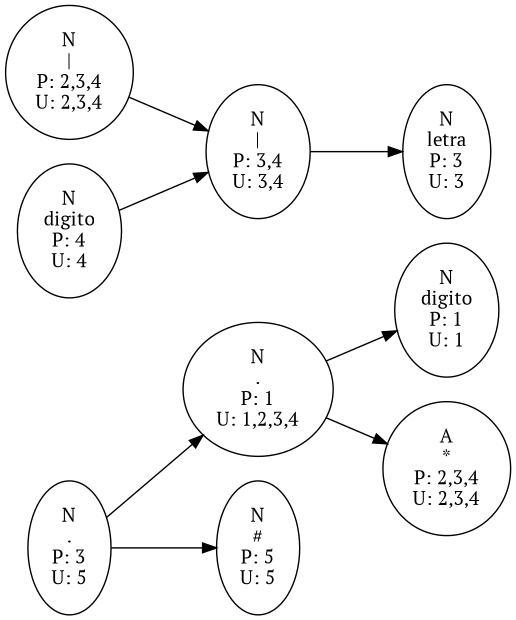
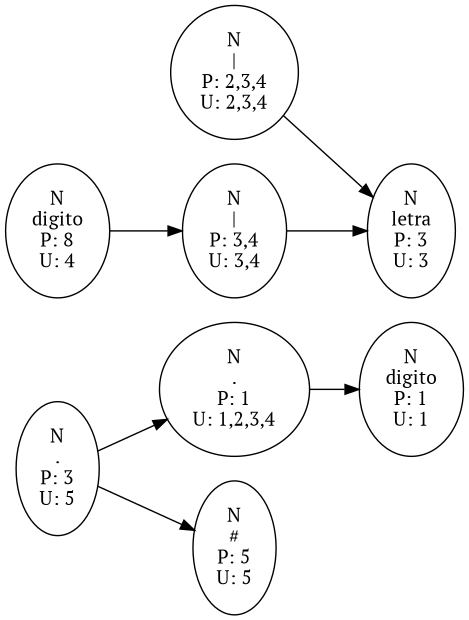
(162, 111) -> (323, 152)
(69, 231) -> (58, 231)
(447, 469) -> none
